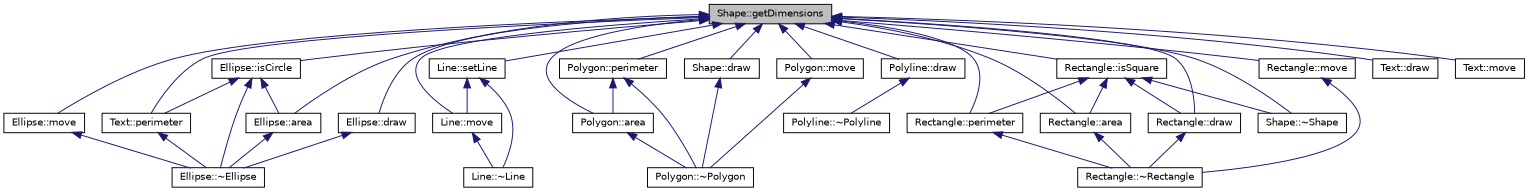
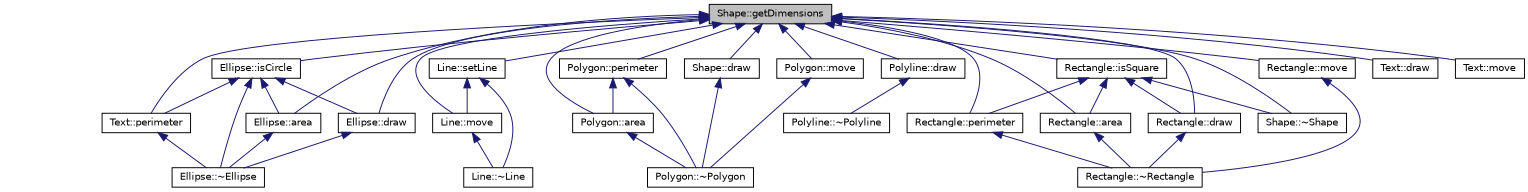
none -> (325, 99)
(44, 123) -> none
